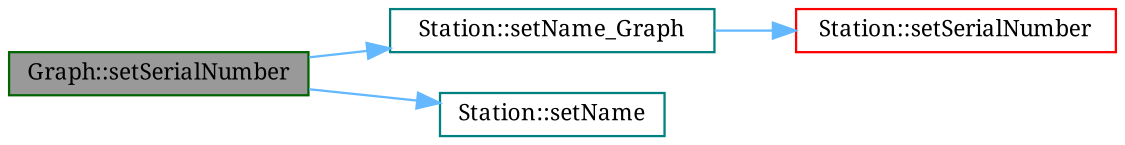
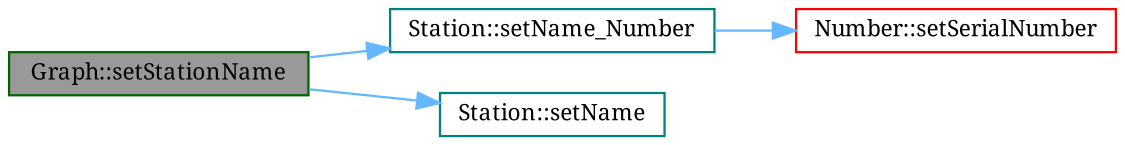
(552, 31) -> (552, 31)
(956, 31) -> (956, 31)
(159, 74) -> (159, 74)
